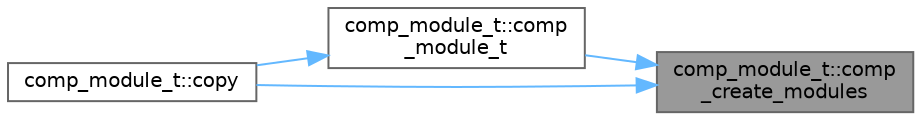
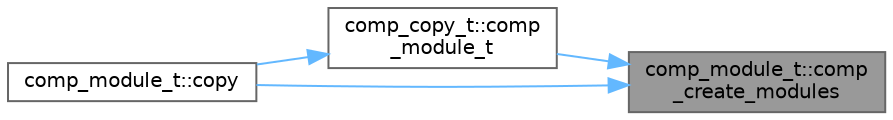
(457, 38) -> (443, 38)
